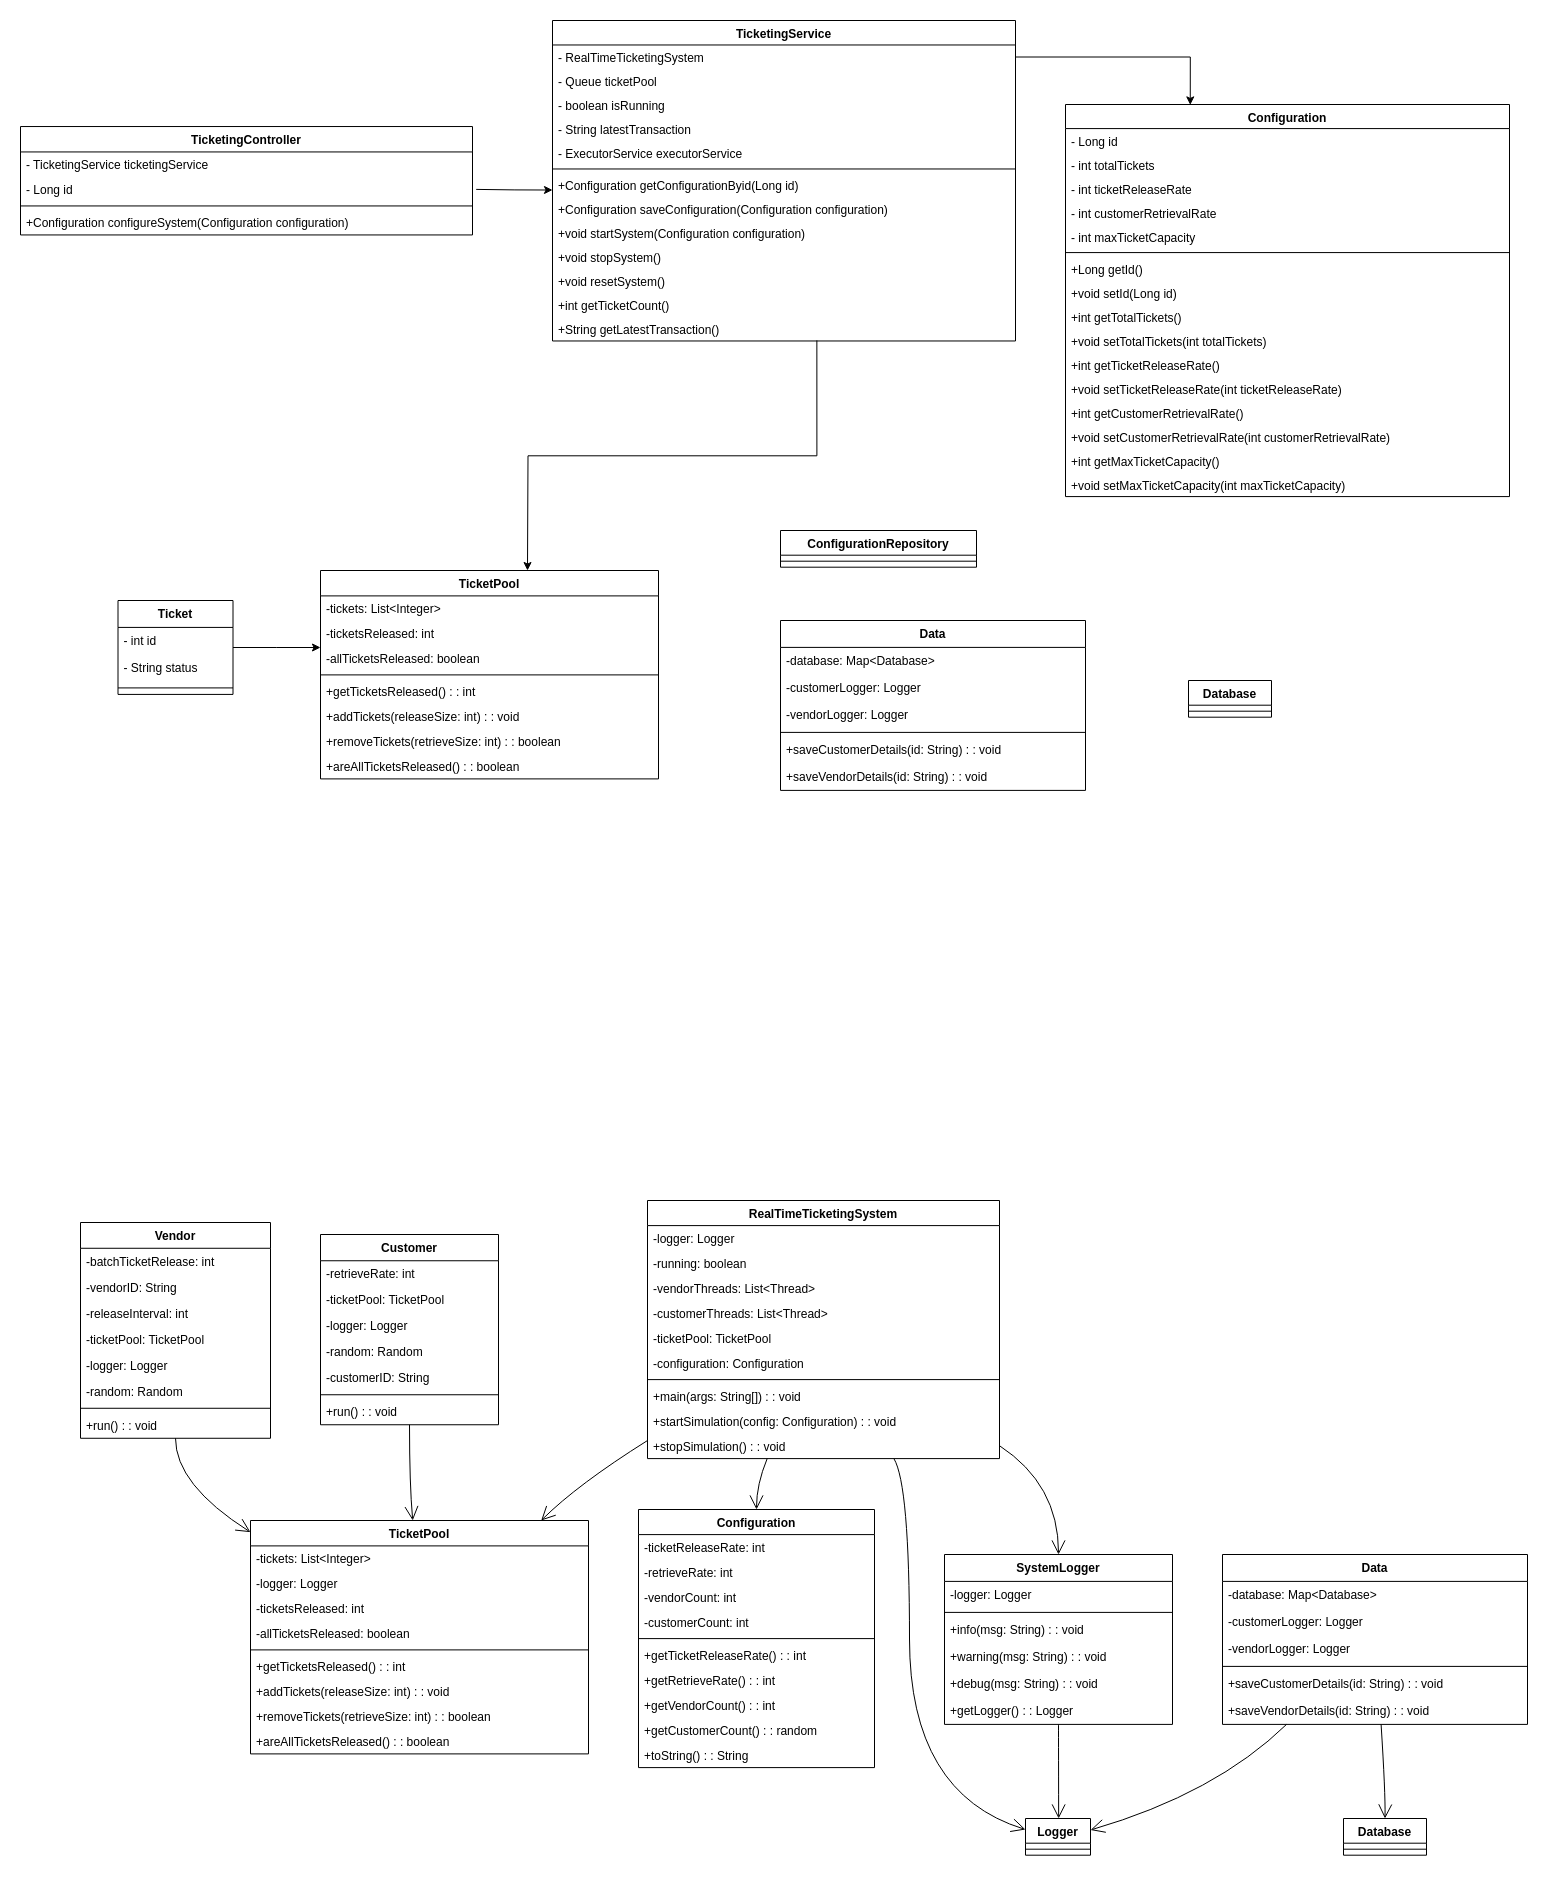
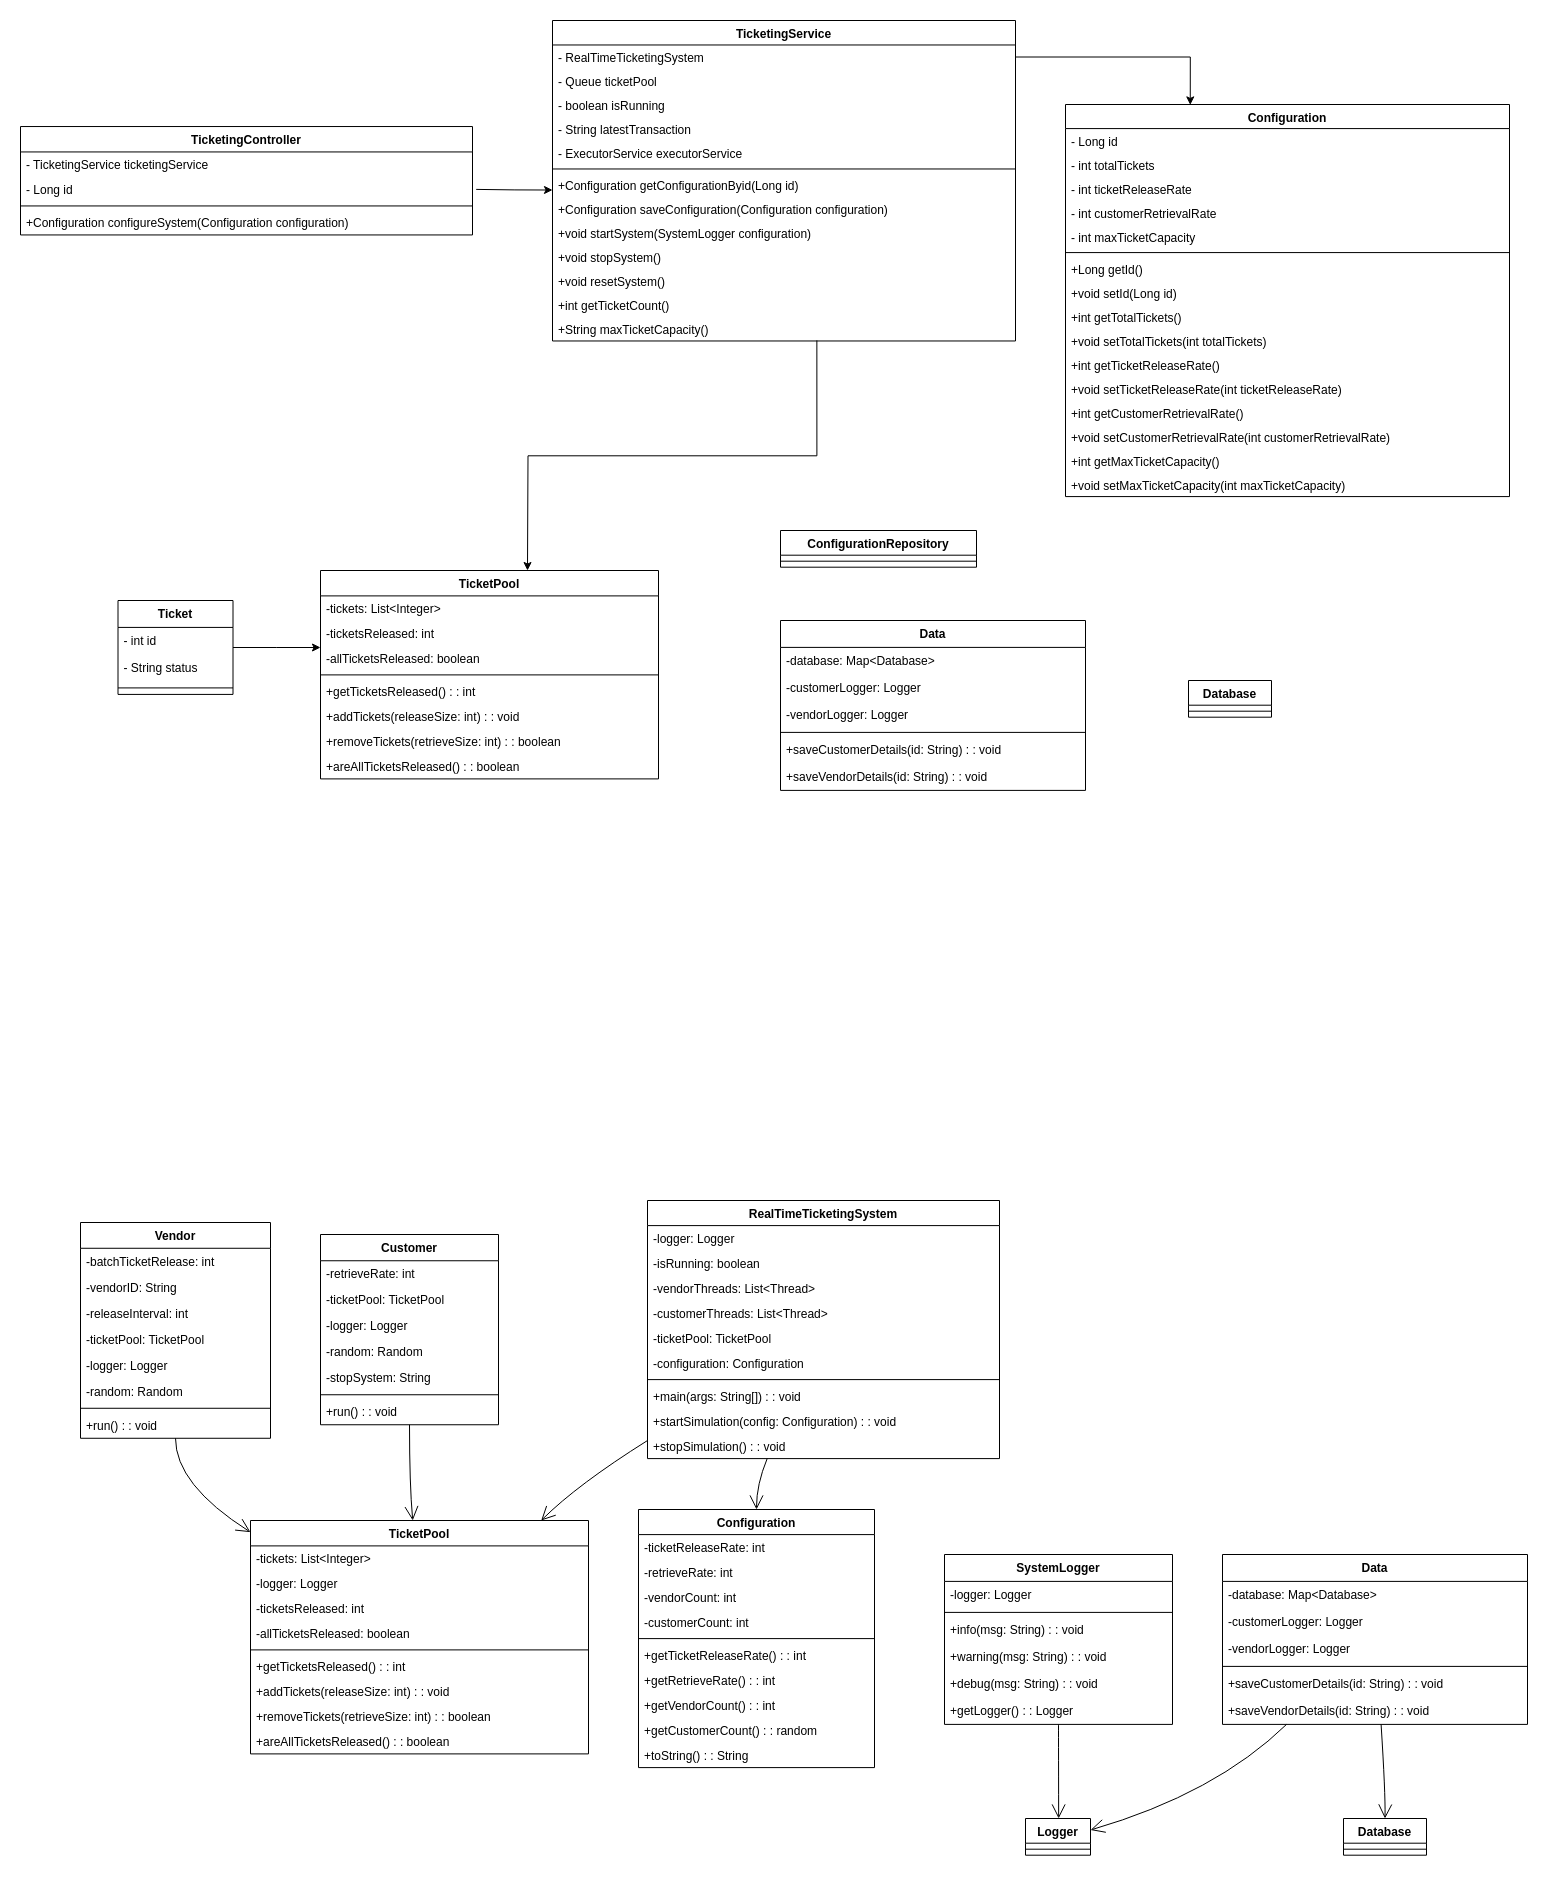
(702, 234) -> (701, 234)
(654, 330) -> (642, 330)
(704, 1264) -> (709, 1264)
(385, 1378) -> (385, 1378)
(1044, 1492) -> none
(911, 1669) -> none
